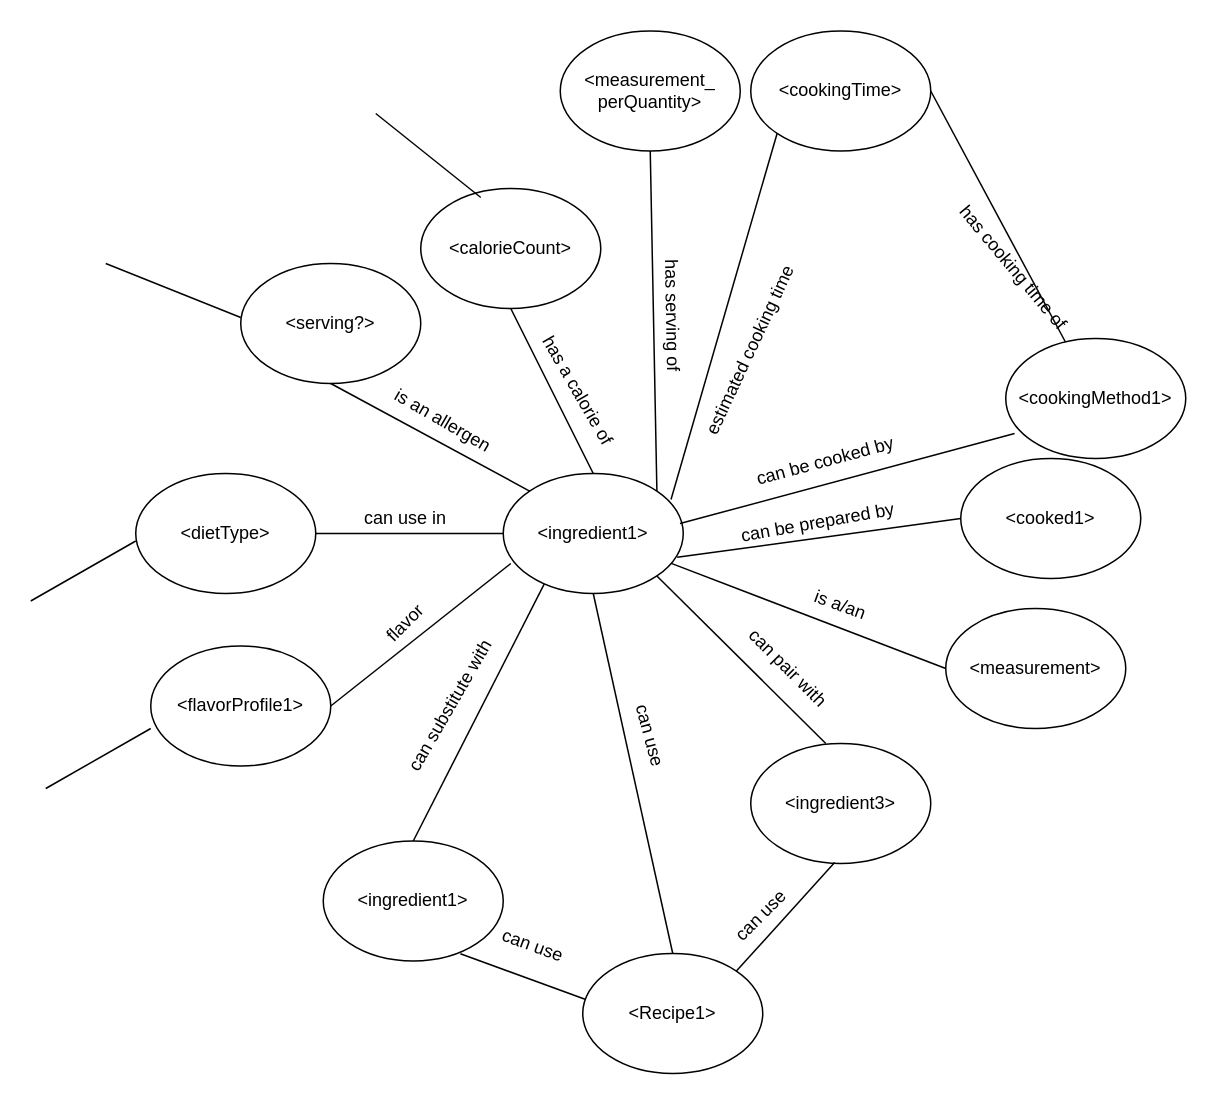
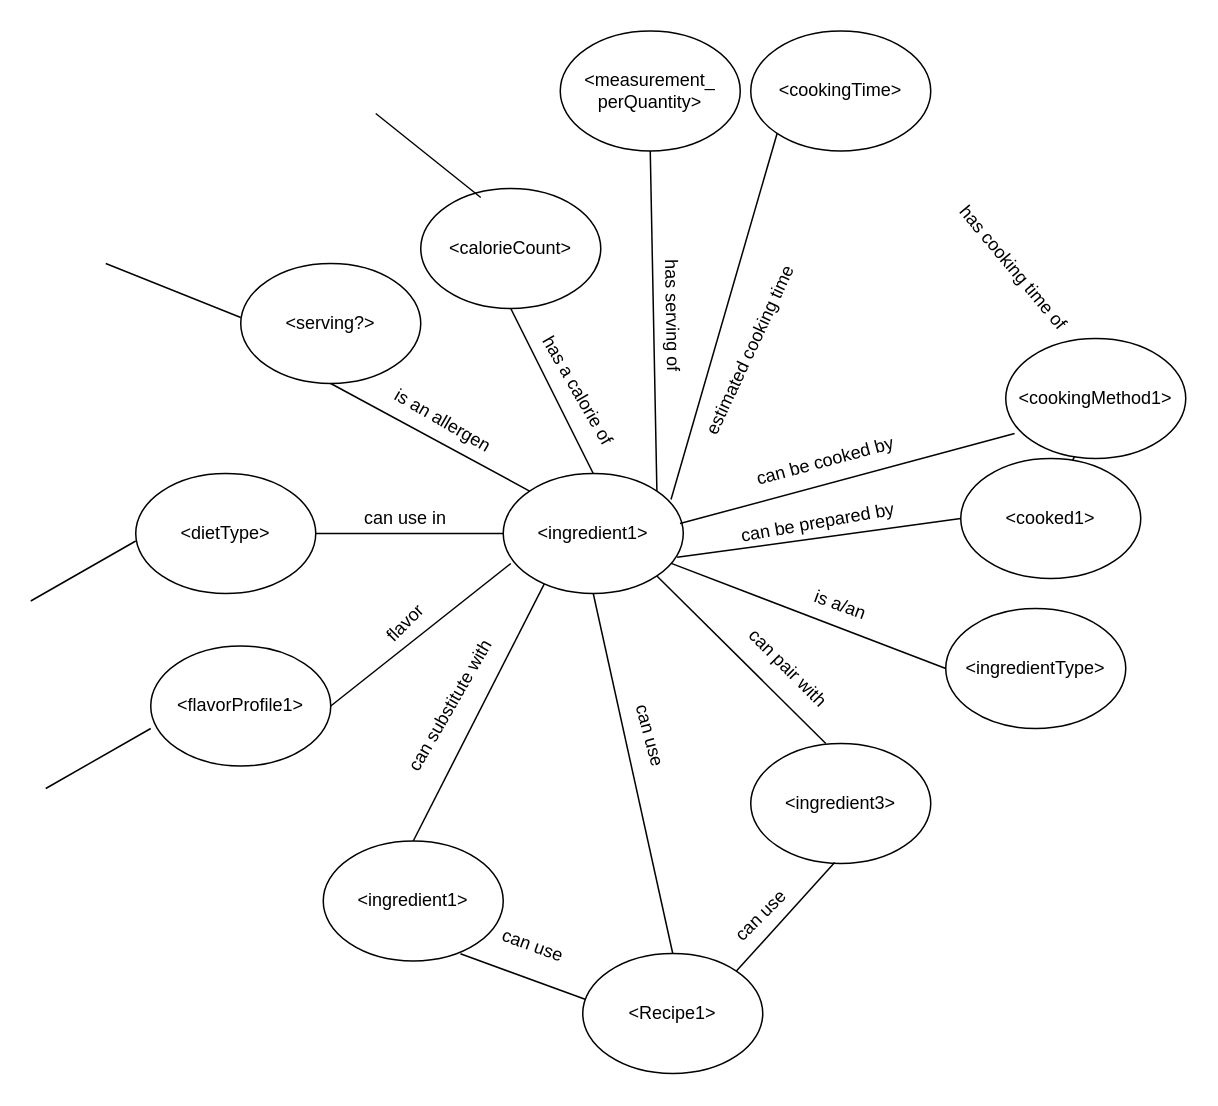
(998, 216) -> (1074, 458)
(1036, 668) -> (1036, 668)
